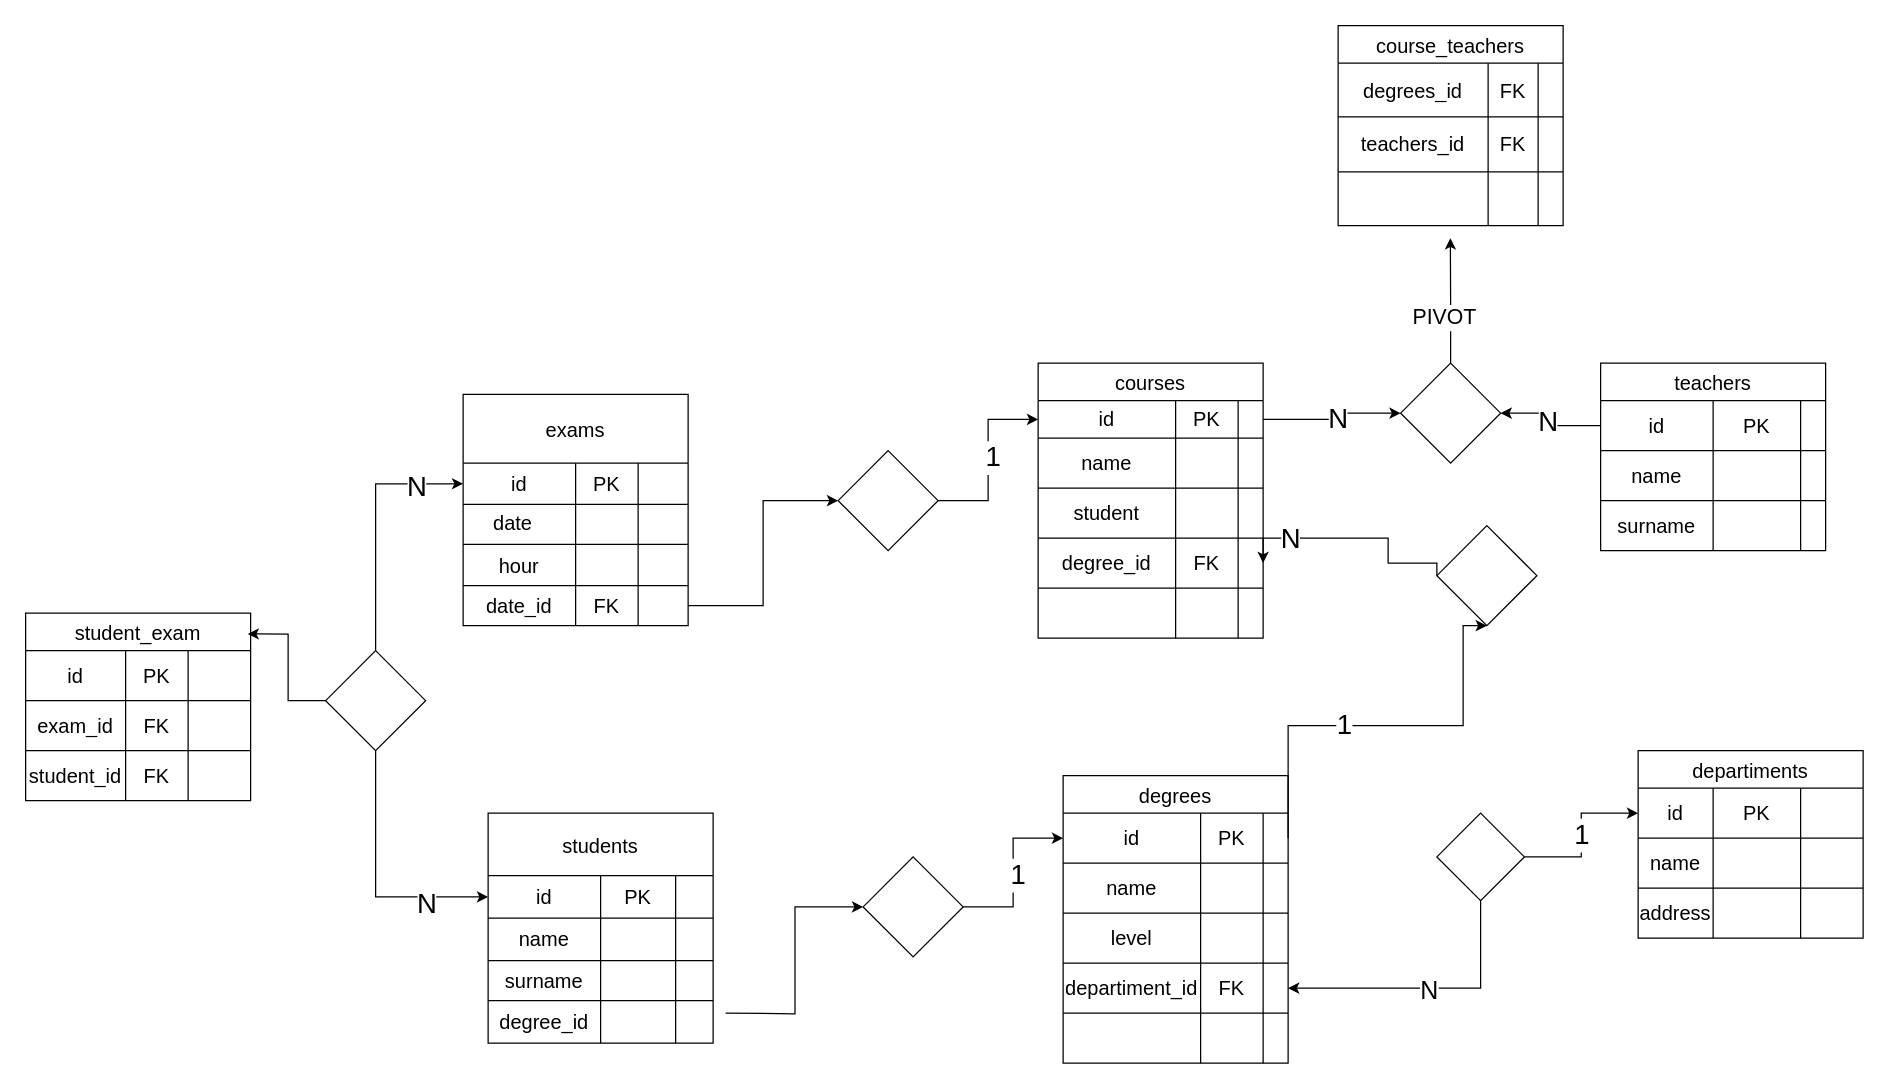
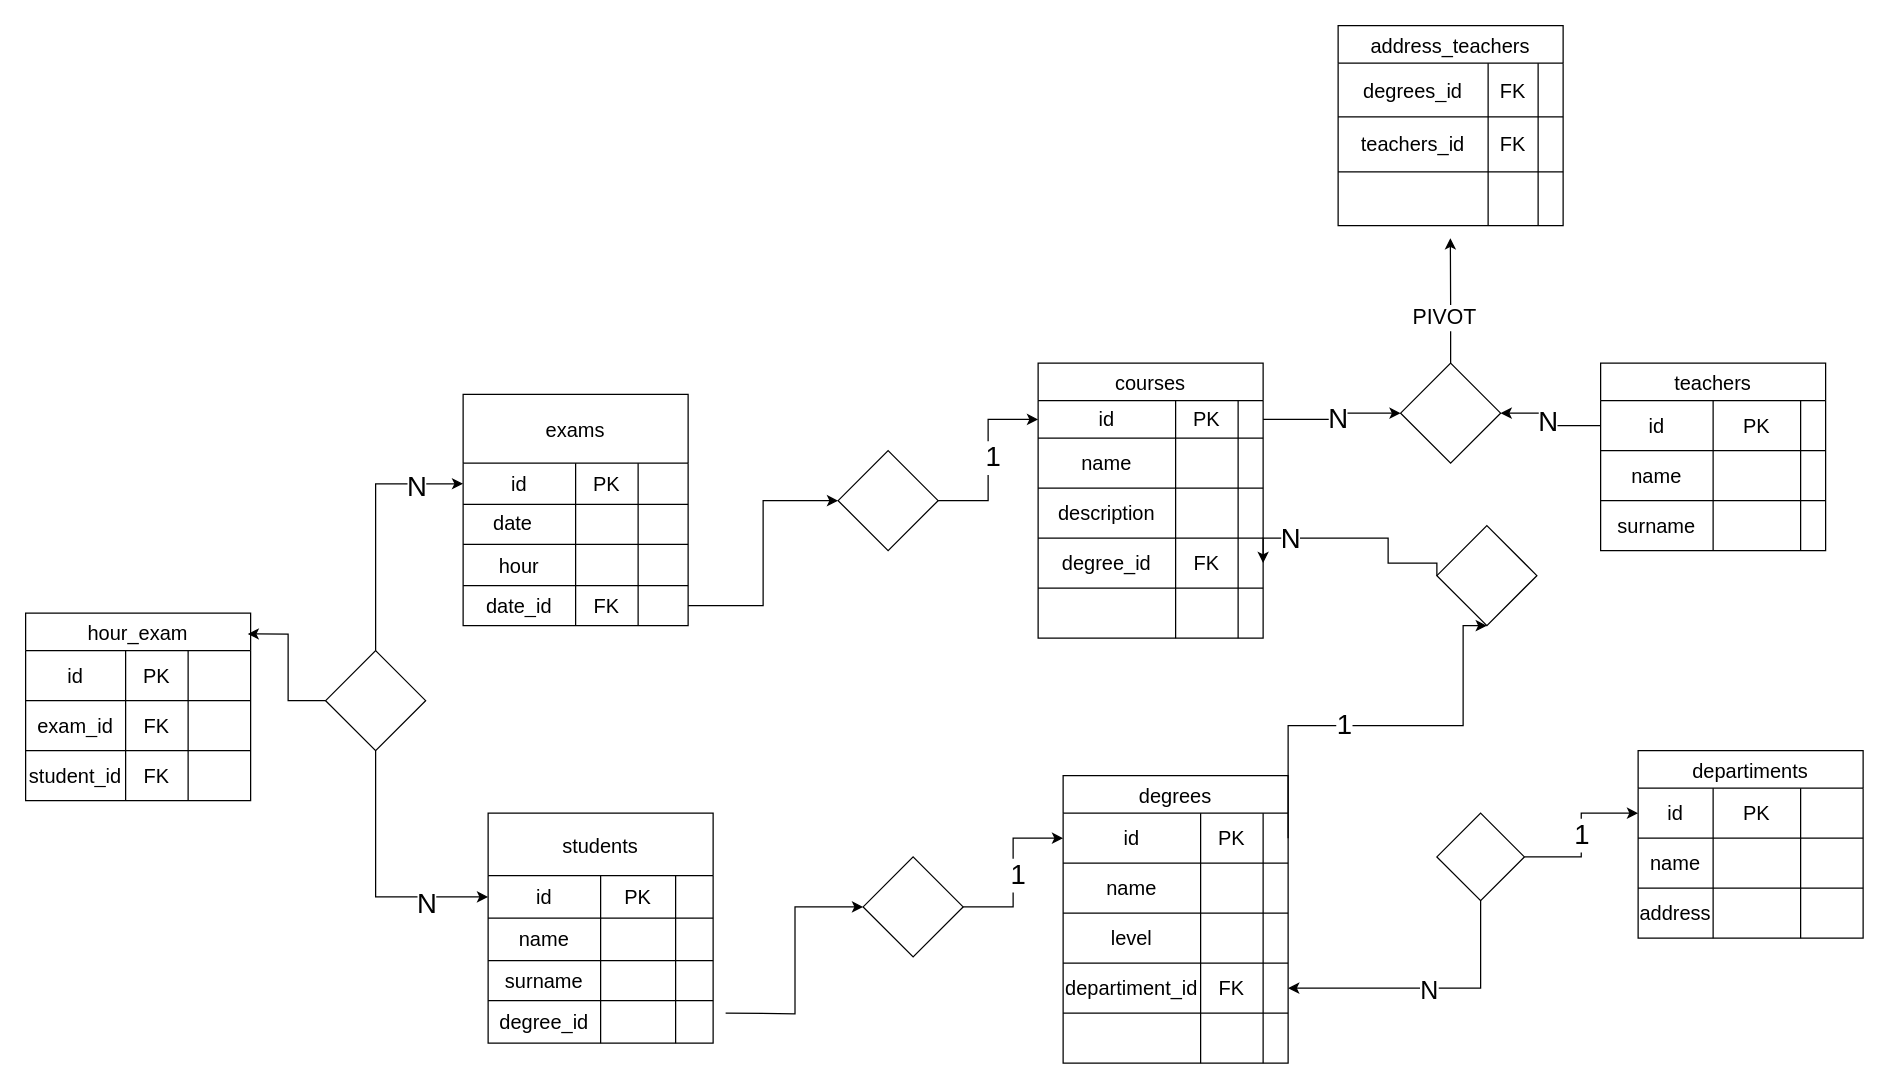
(1450, 46) -> (1450, 46)
(1107, 513) -> (1107, 513)
(138, 633) -> (138, 633)
